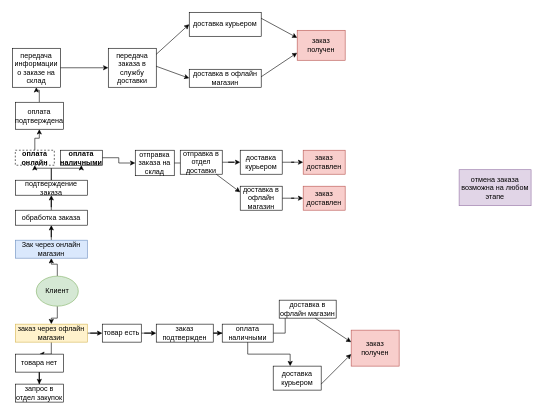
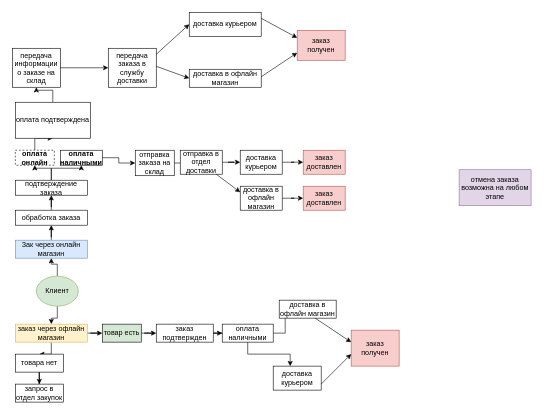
(39, 116) -> (53, 120)
(122, 333) -> (122, 333)
